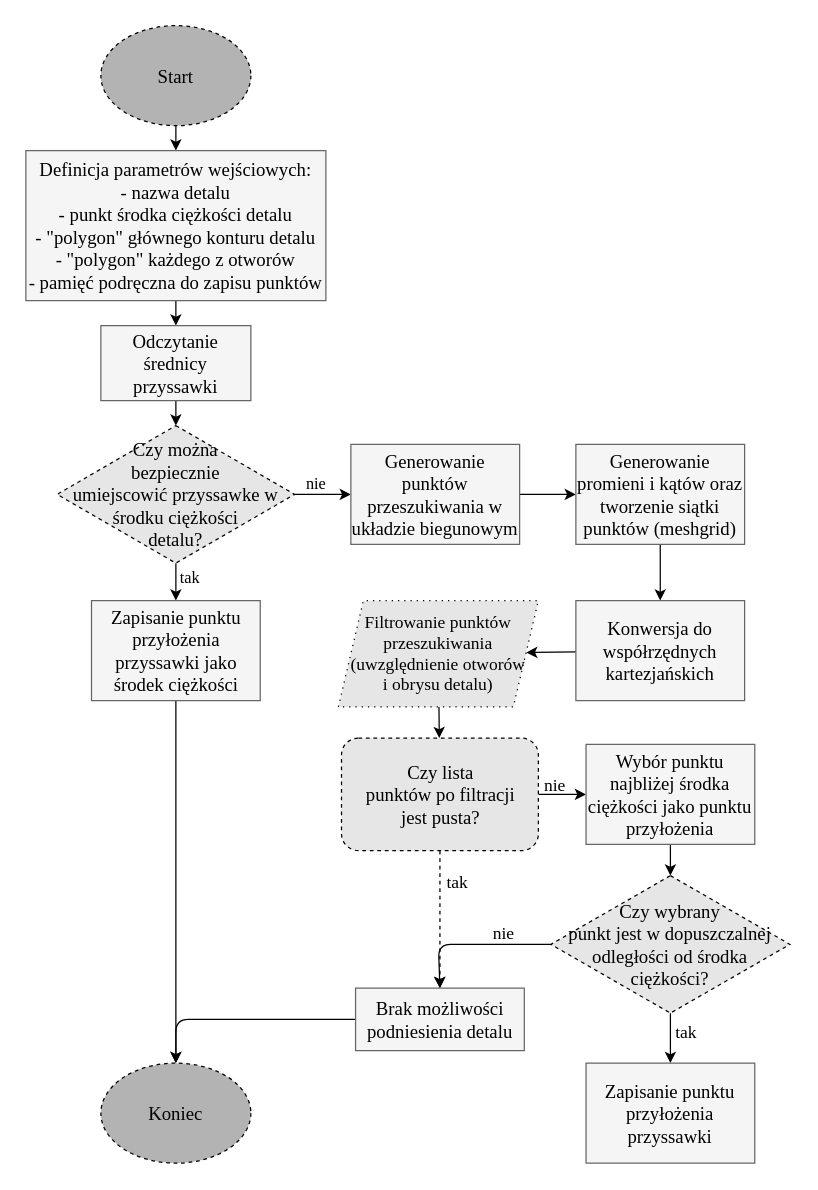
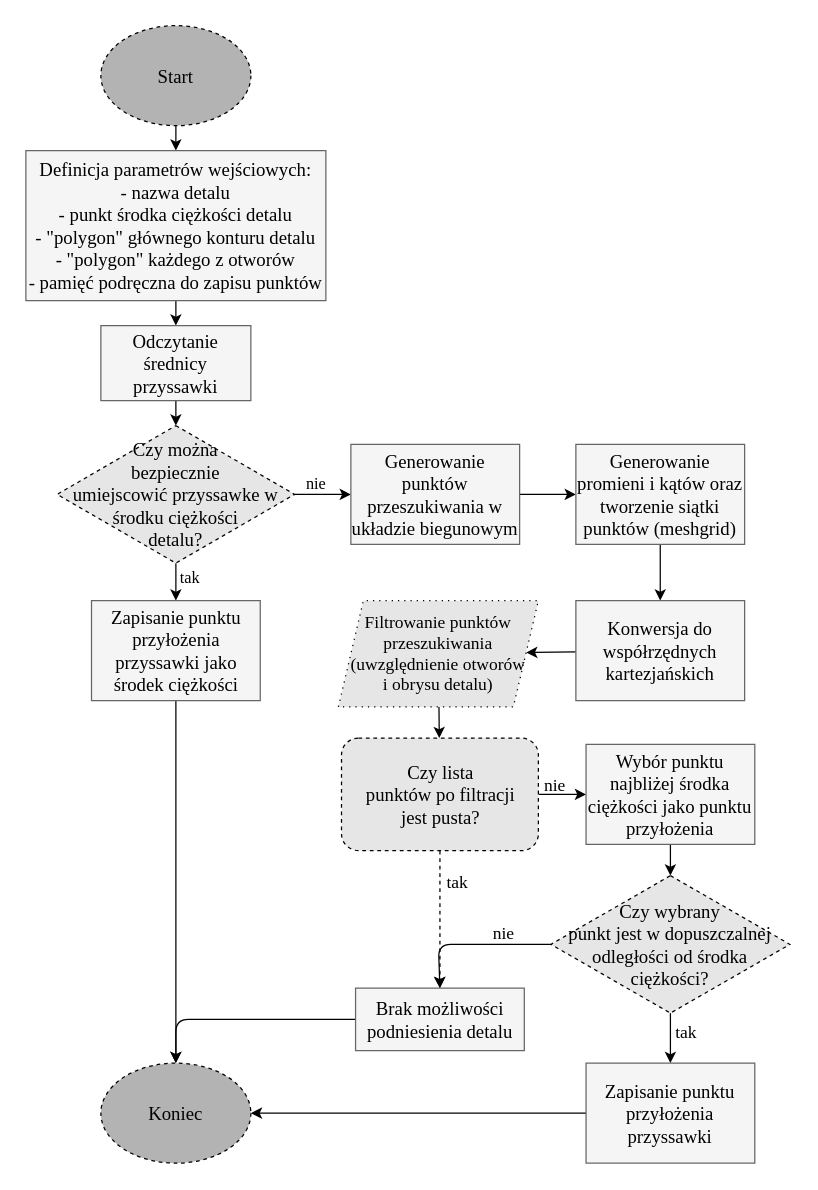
none -> (423, 1113)
